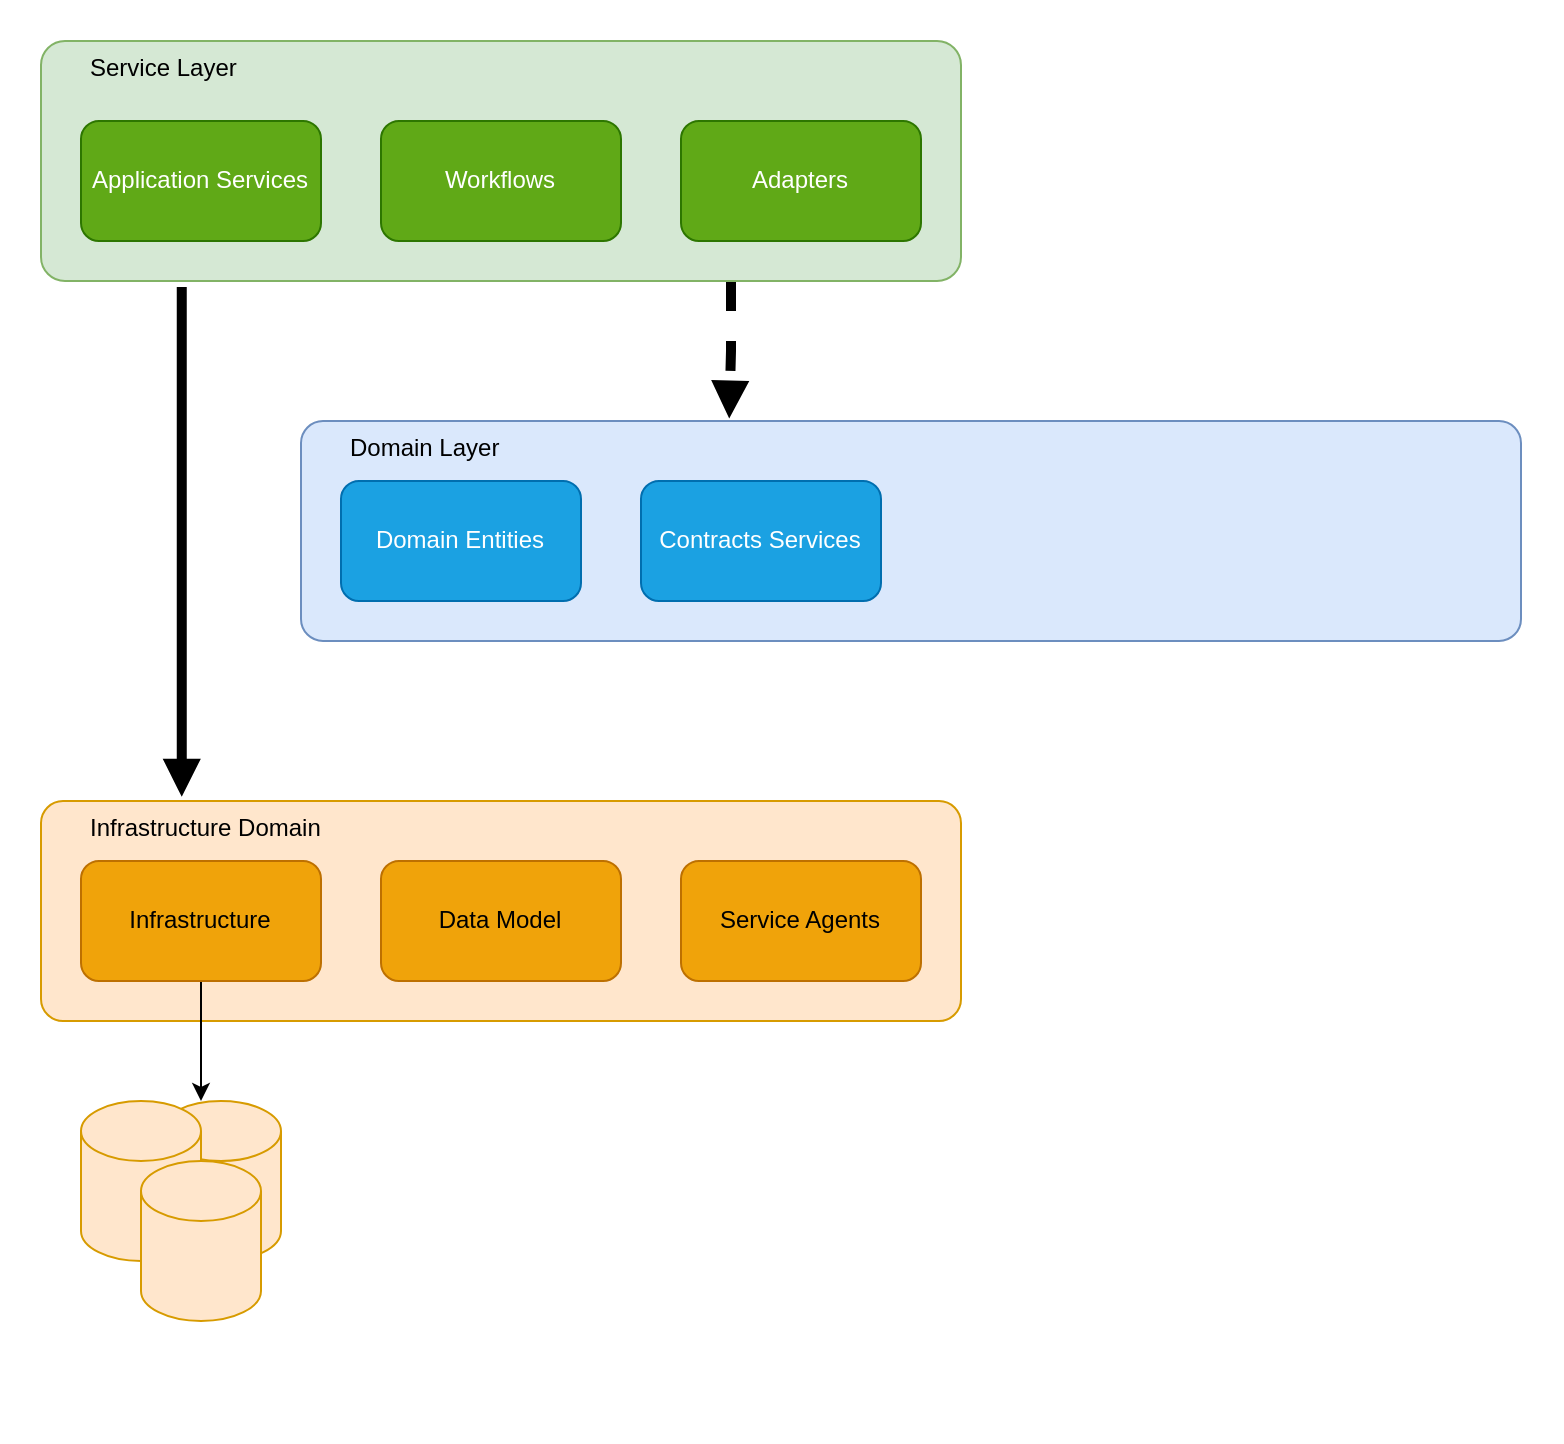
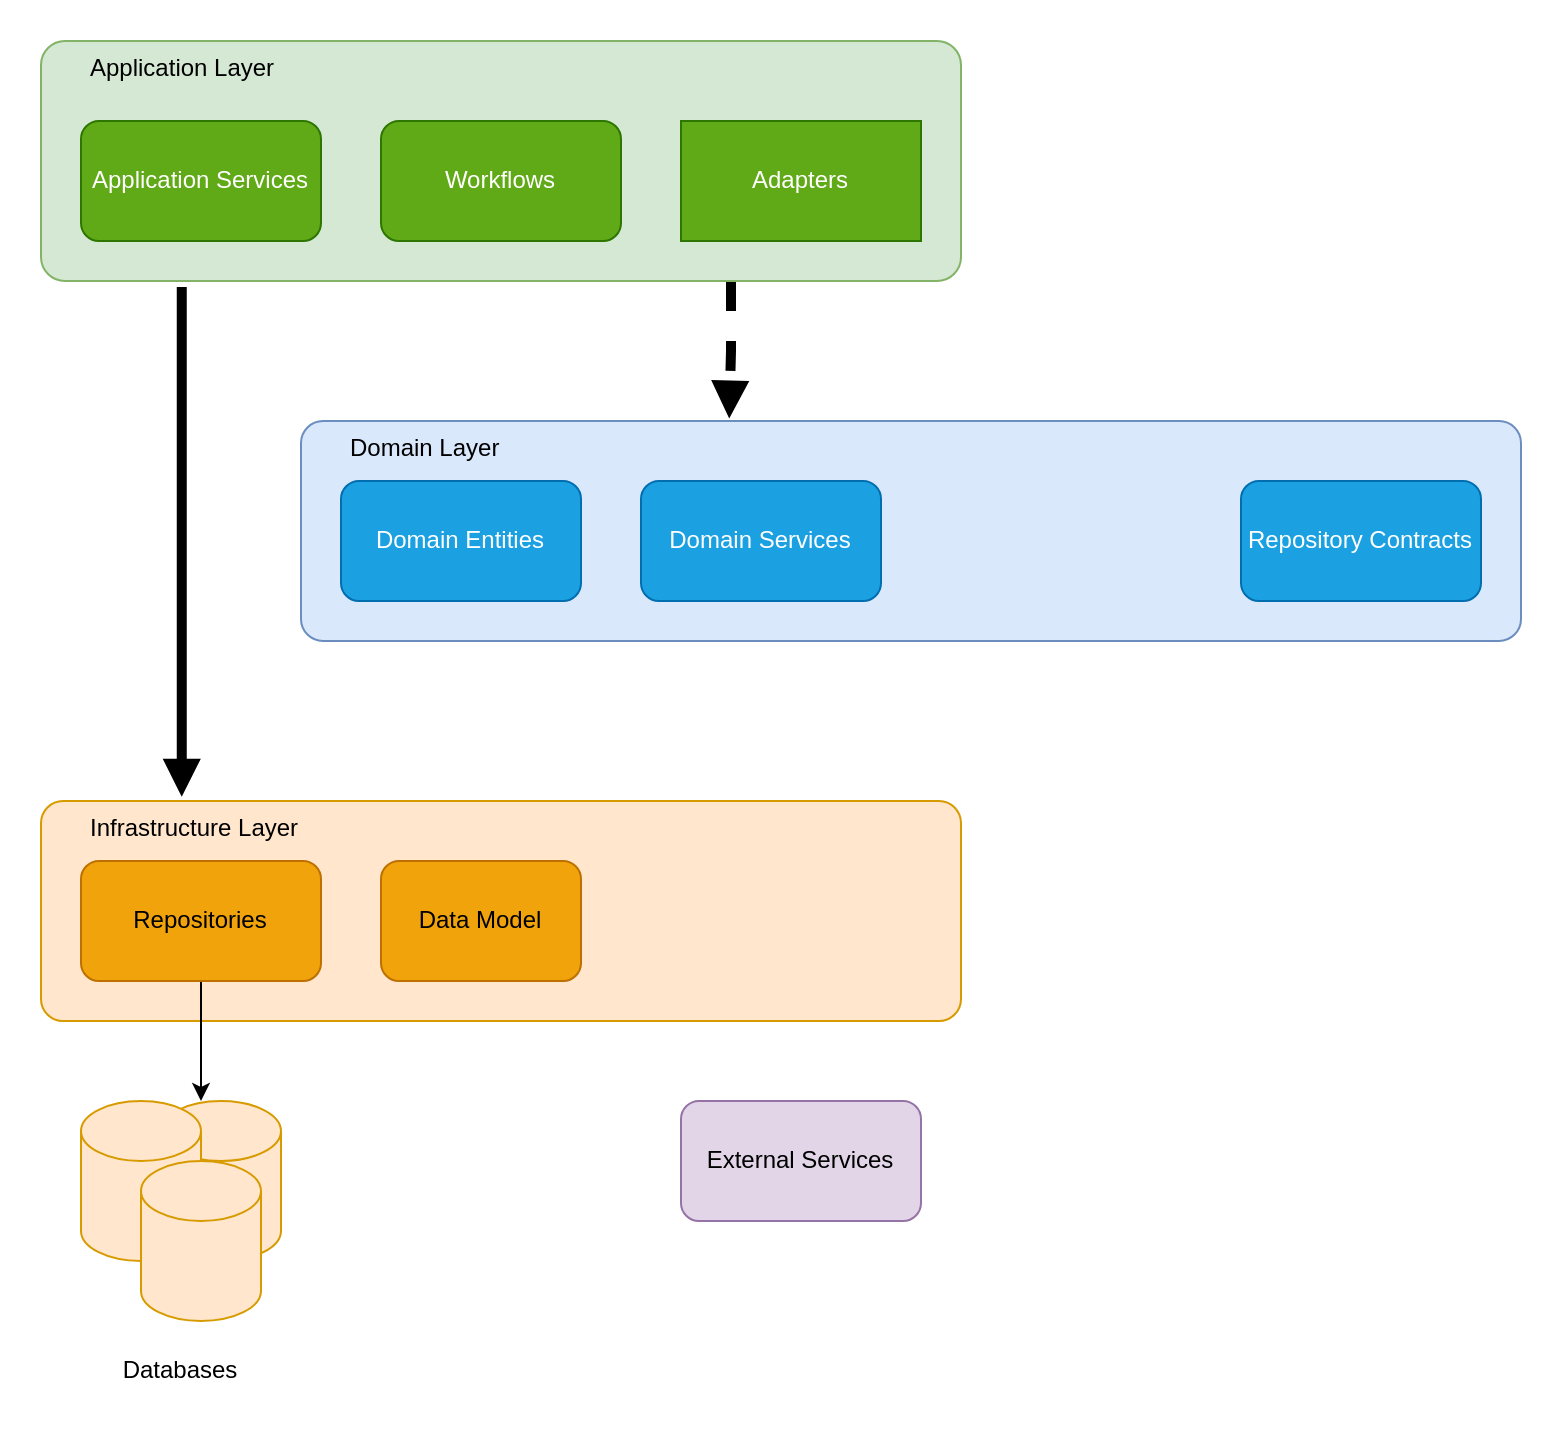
(172, 69) -> (193, 69)
(801, 181) -> (801, 181)
(761, 541) -> (761, 541)
none -> (1361, 541)
(226, 829) -> (222, 829)
(201, 921) -> (201, 921)
(501, 921) -> (481, 921)
(801, 921) -> none
none -> (801, 1161)
none -> (181, 1371)
